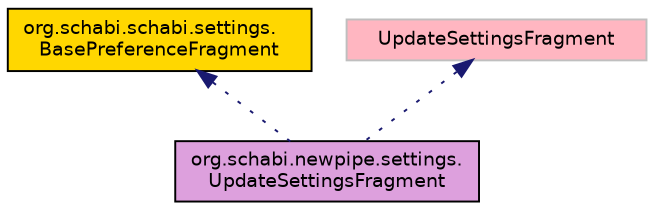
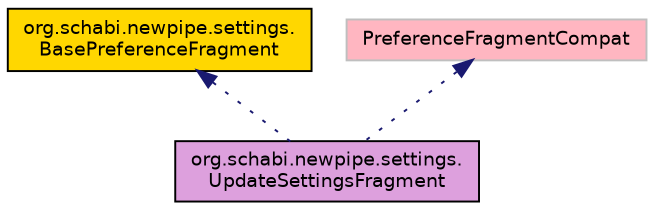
(160, 40) -> (160, 40)
(497, 40) -> (497, 40)
